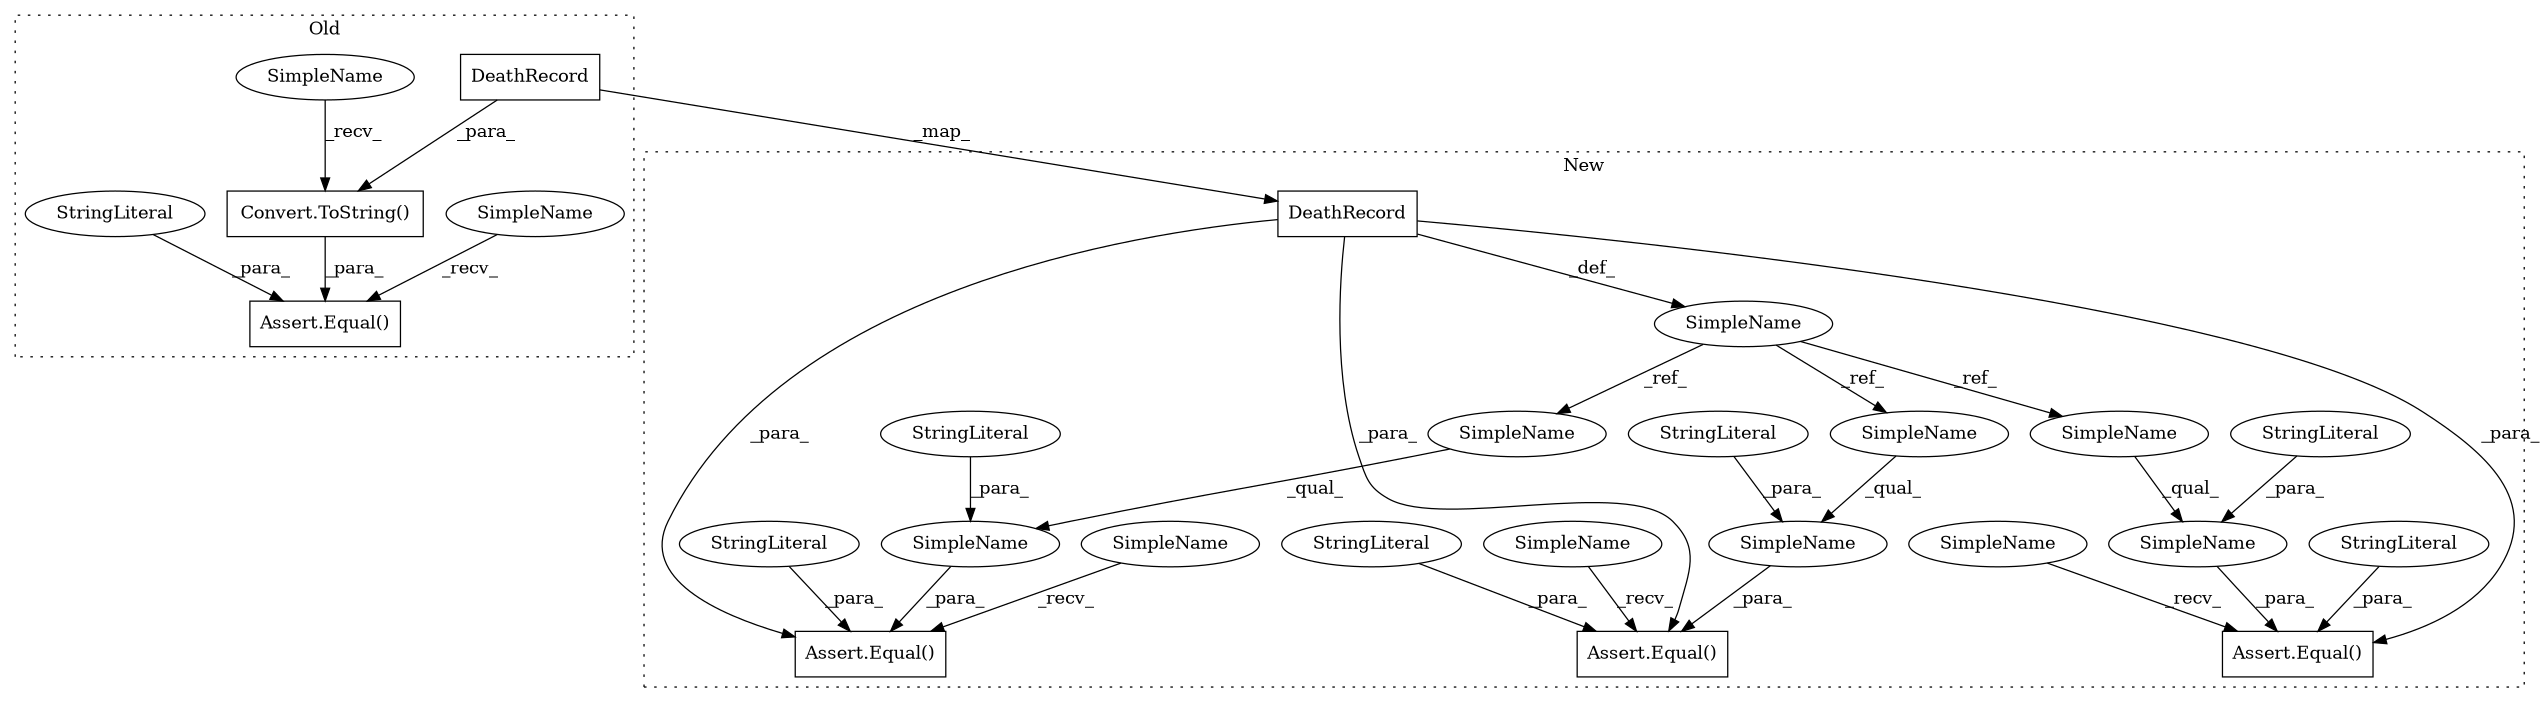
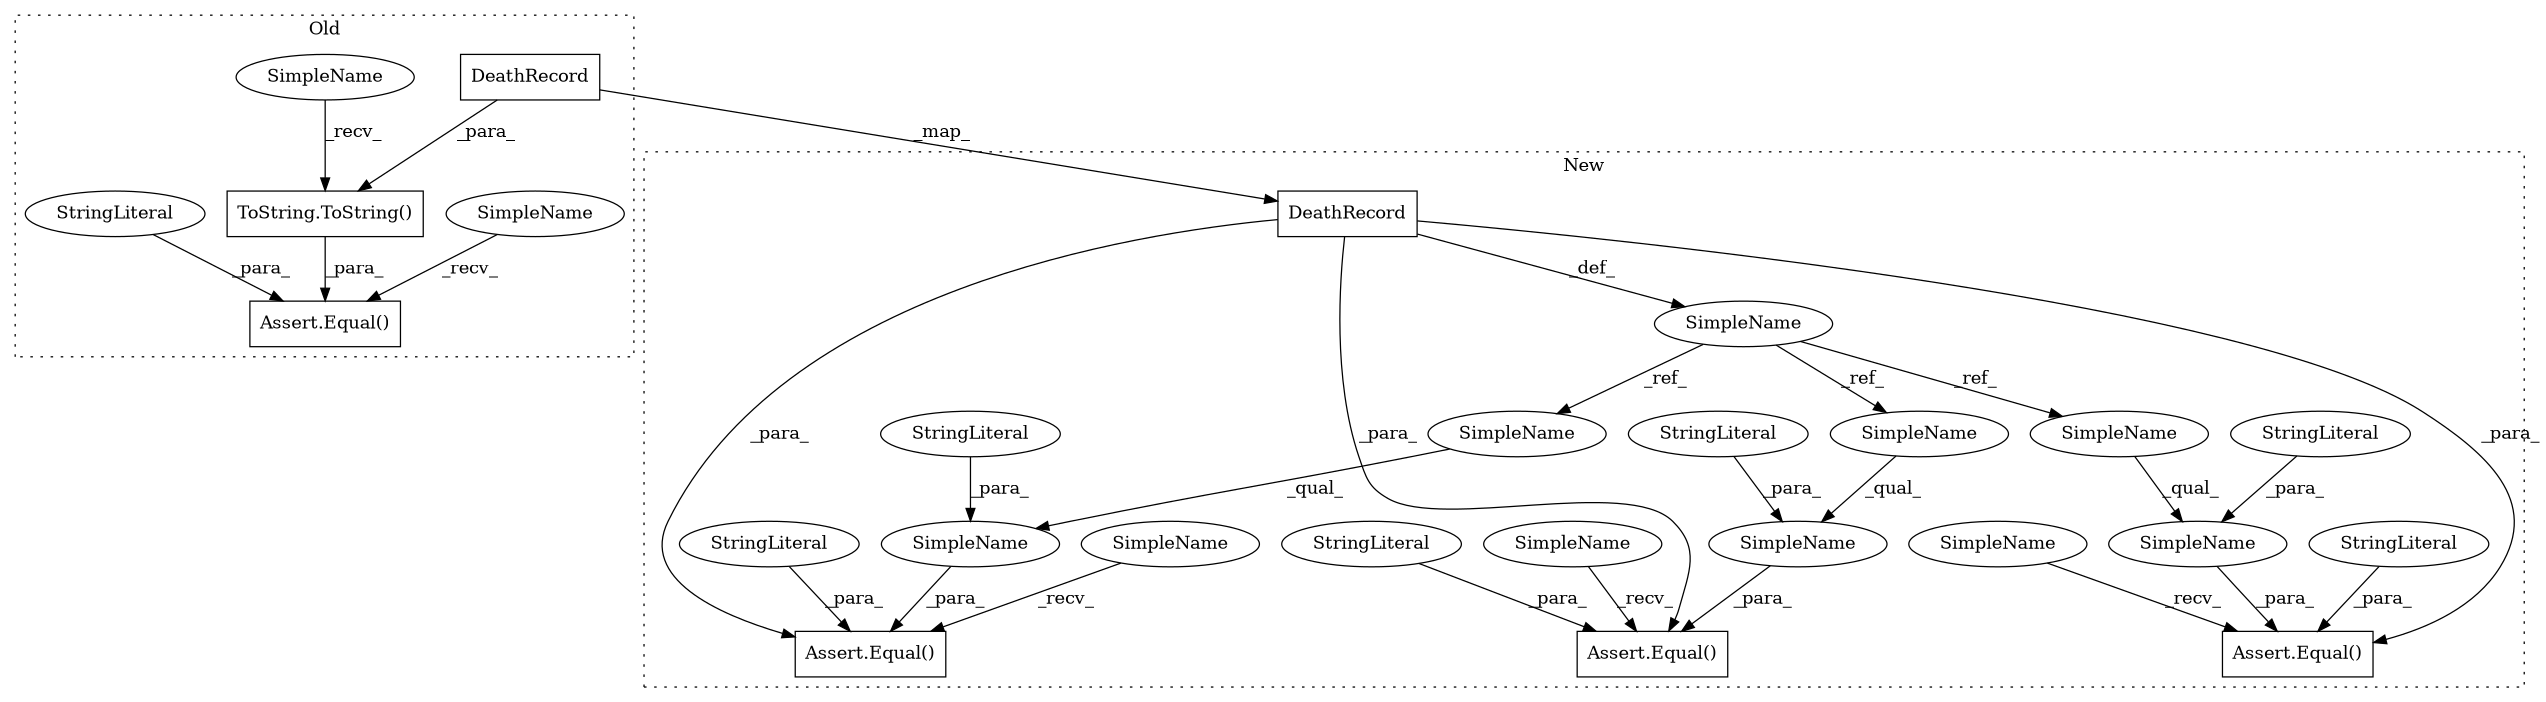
(325, 214) -> (325, 214)
